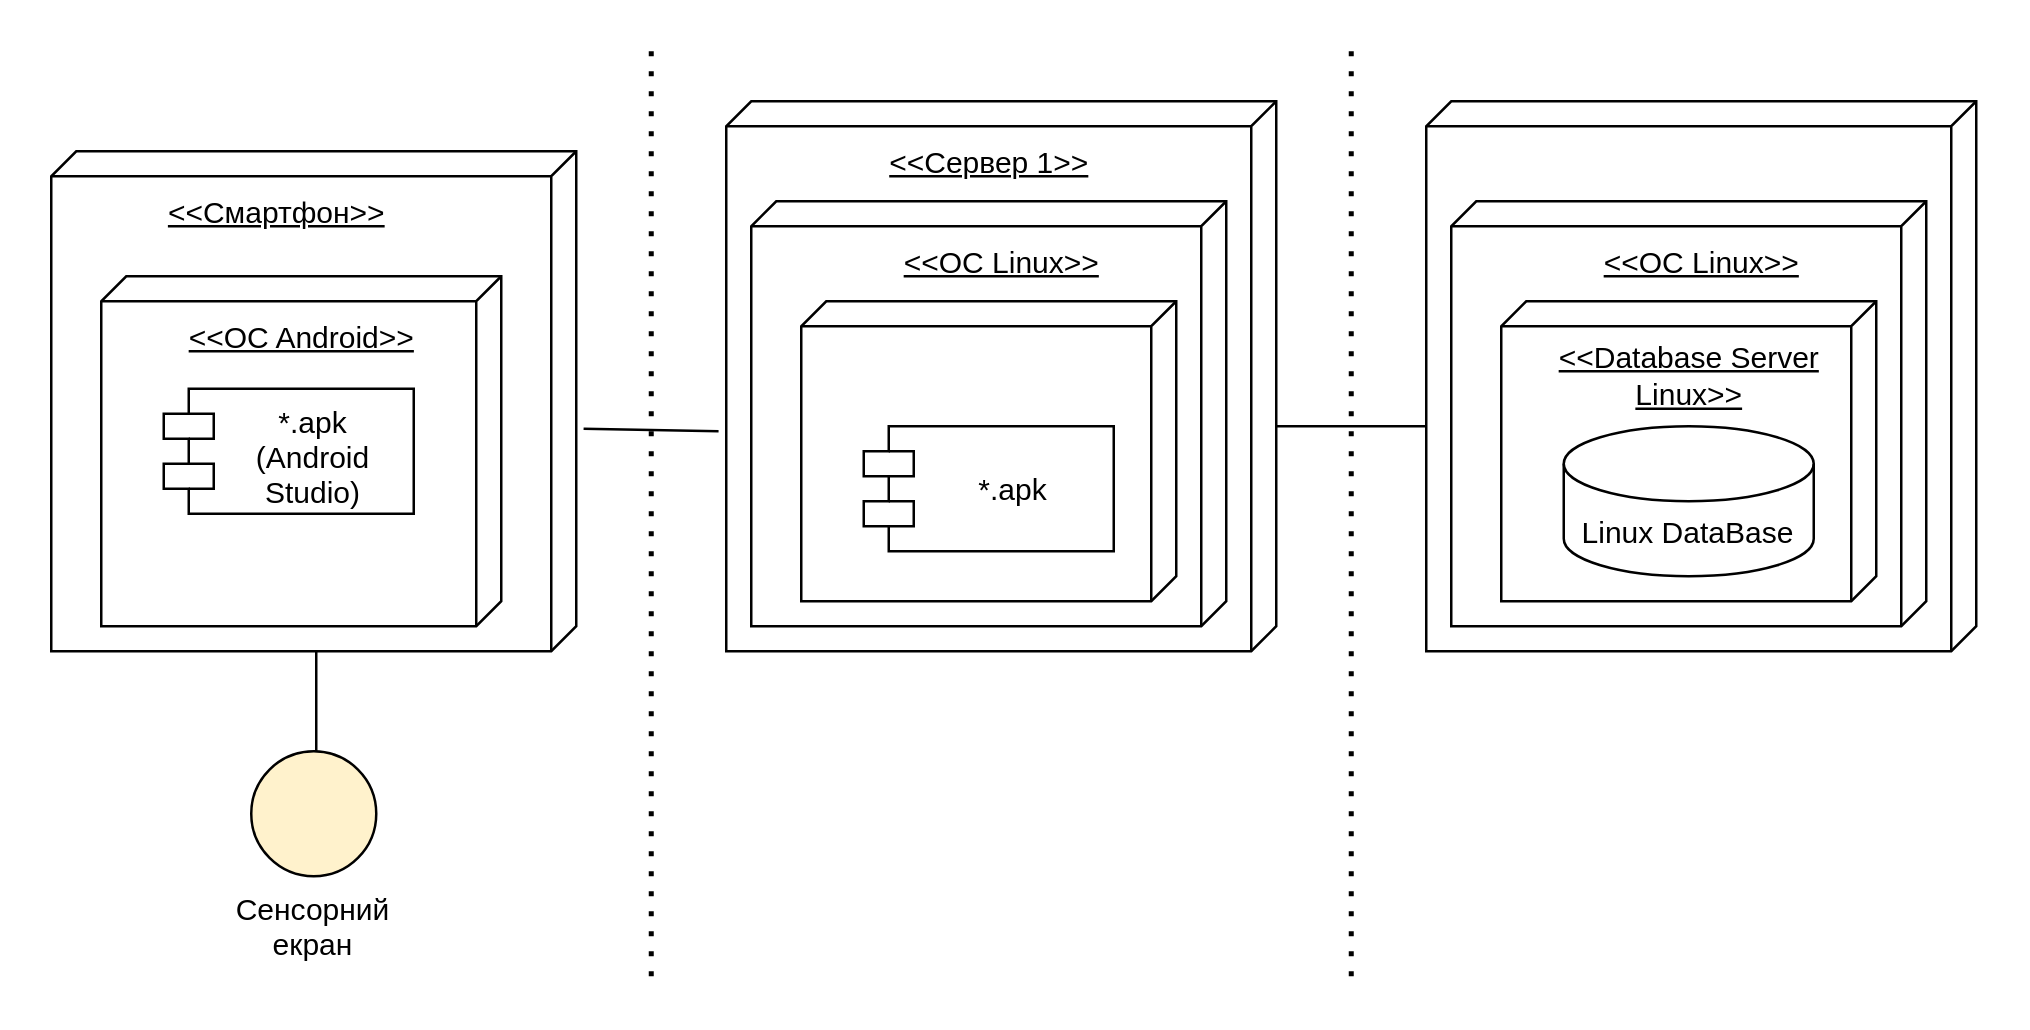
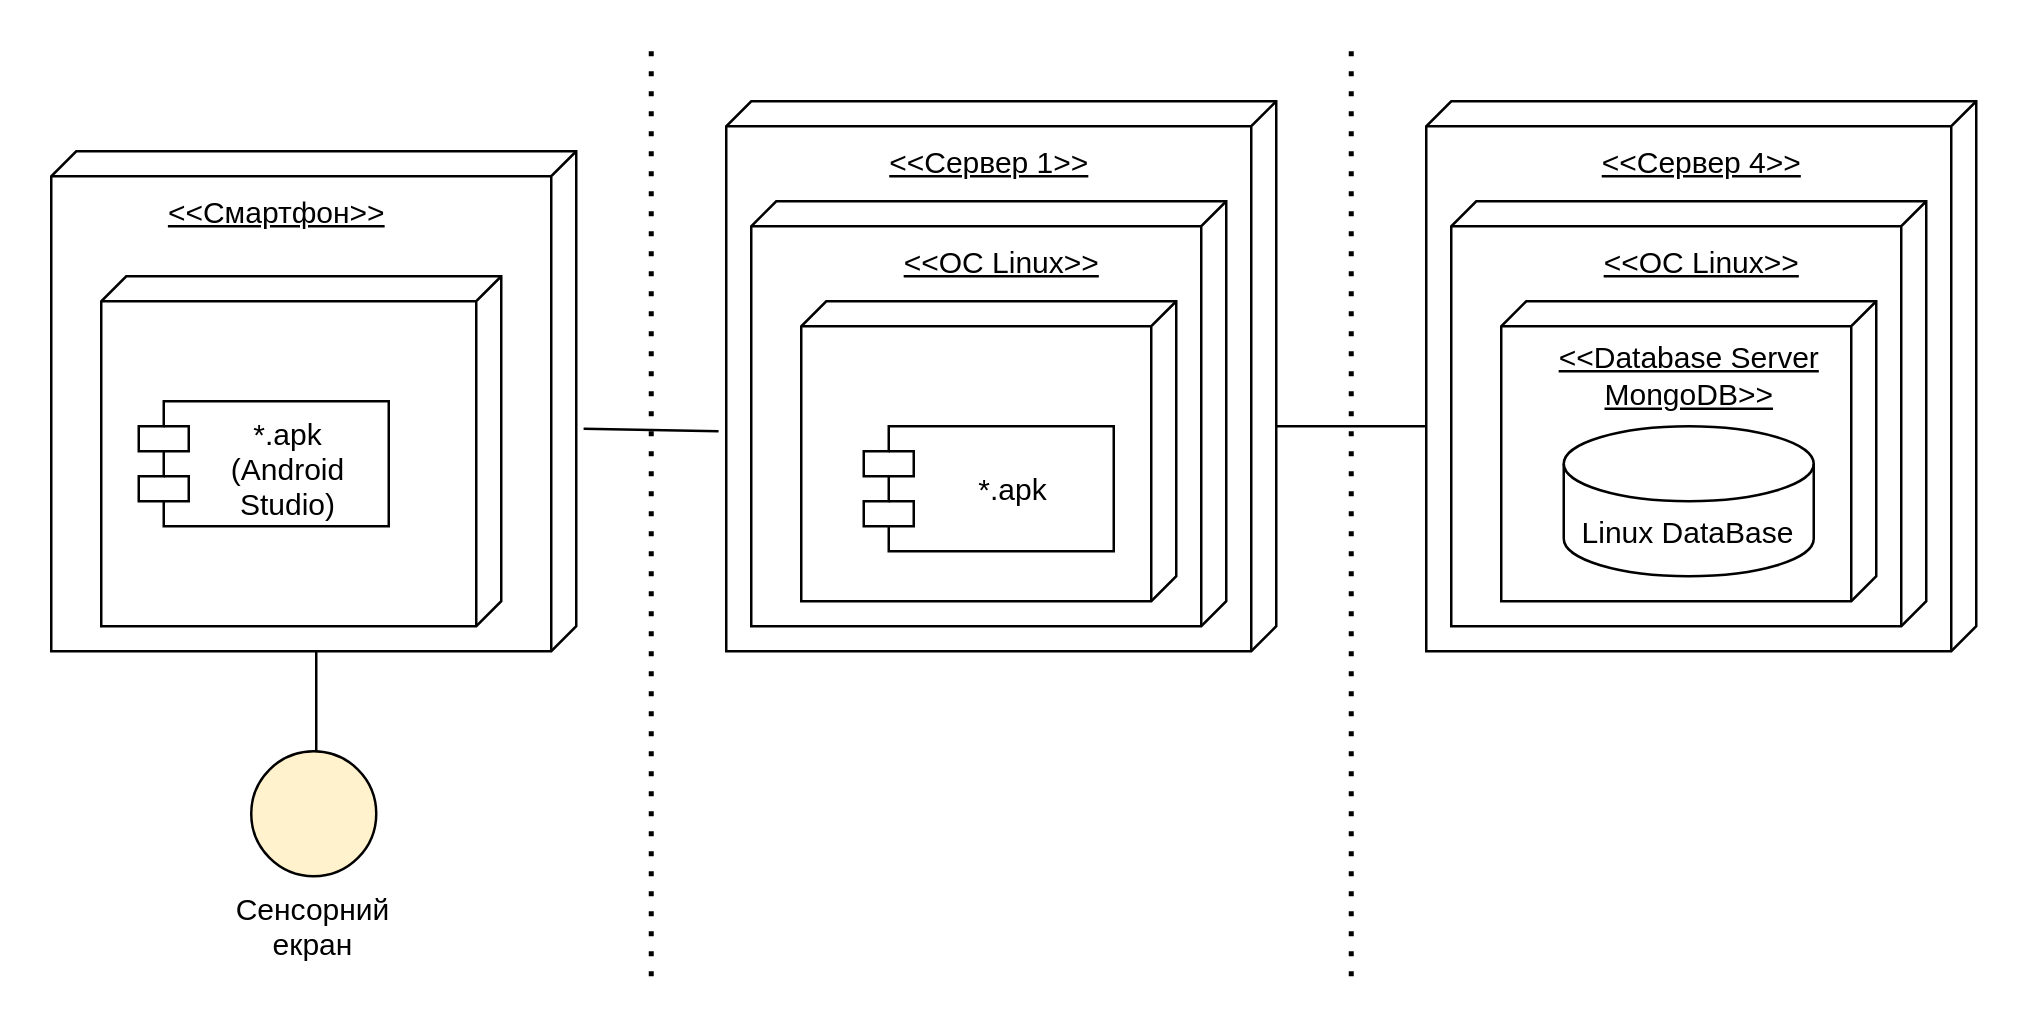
none -> (1701, 164)
(301, 339) -> none
(1690, 376) -> (1690, 376)
(289, 451) -> (264, 464)
